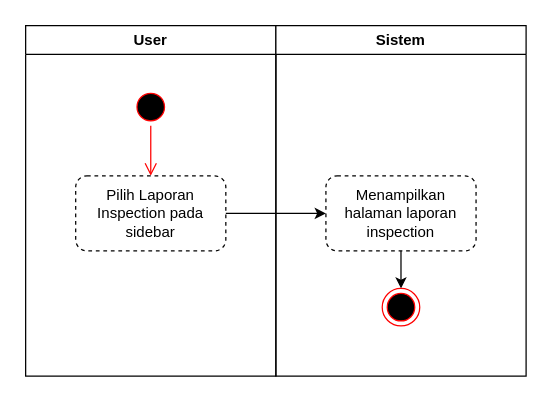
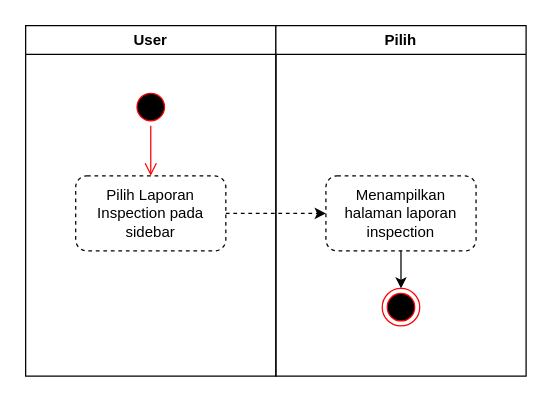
(401, 41) -> (401, 41)
(272, 213) -> (272, 213)
